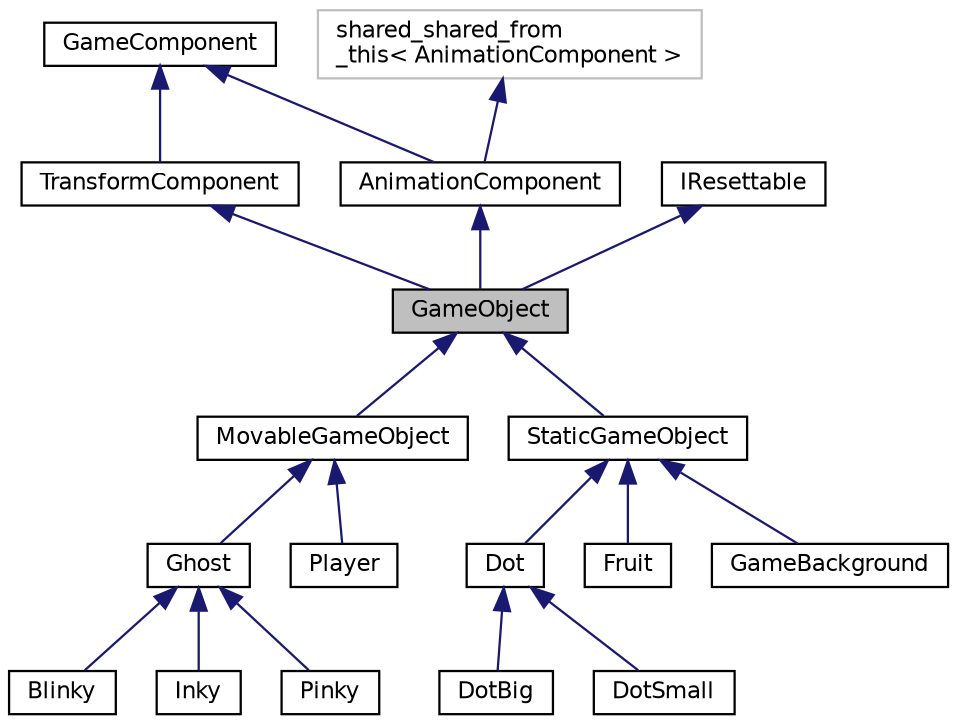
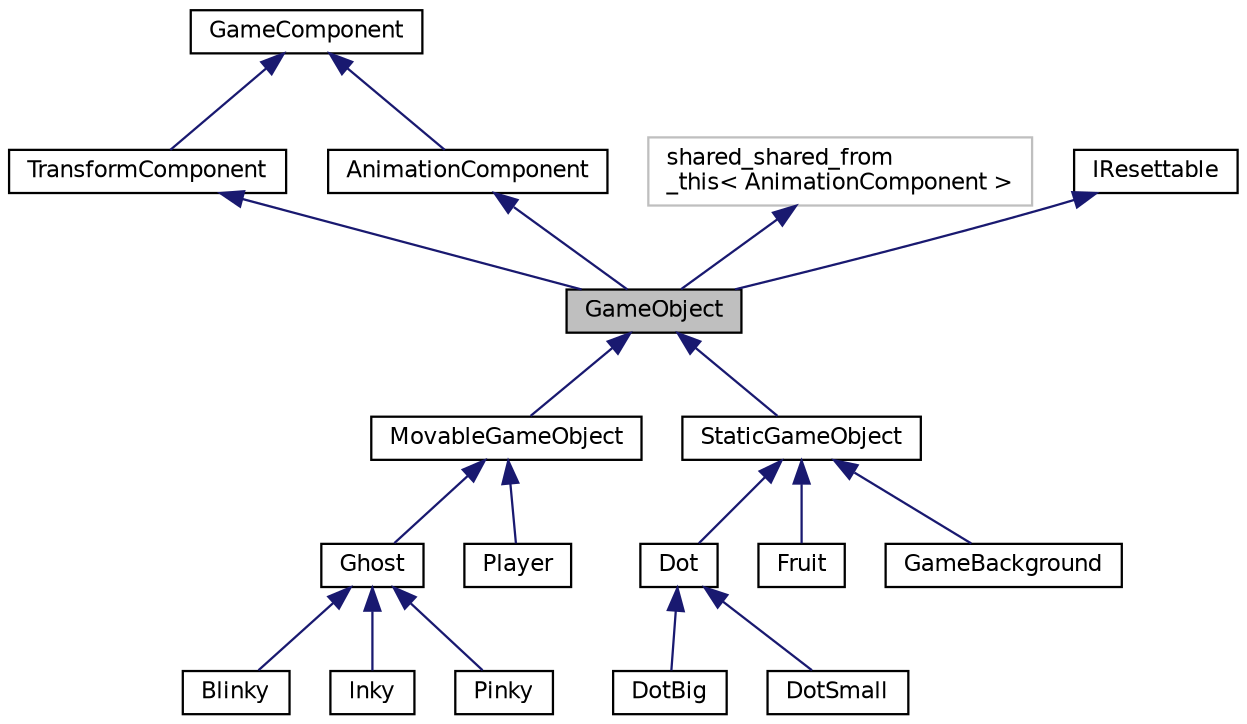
(491, 131) -> (729, 254)
